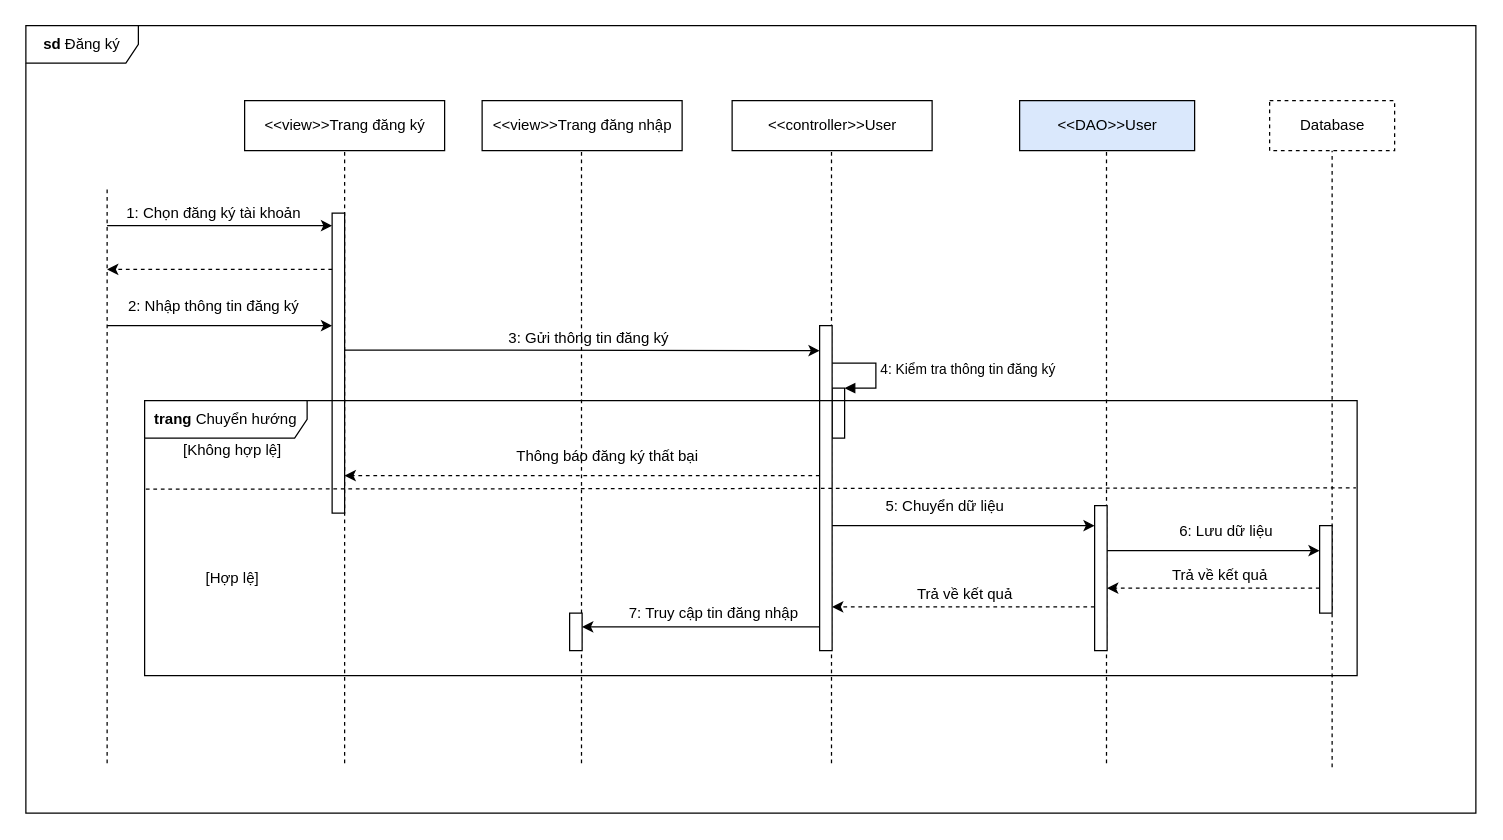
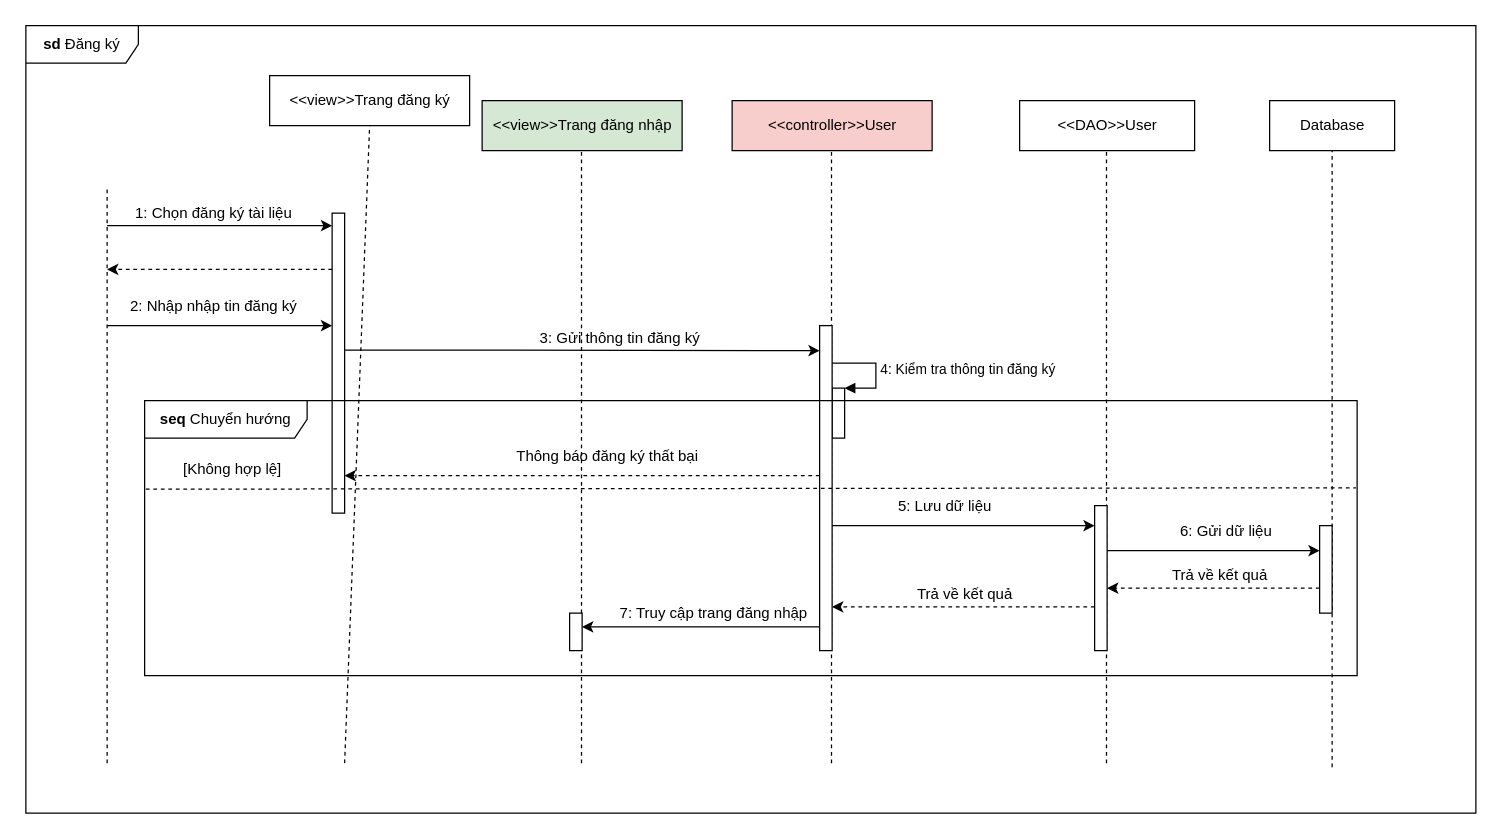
(344, 126) -> (369, 101)
(582, 126) -> (582, 126)
(832, 126) -> (832, 126)
(1107, 126) -> (1107, 126)
(1332, 126) -> (1332, 126)
(214, 213) -> (214, 213)
(214, 307) -> (214, 307)
(588, 338) -> (619, 338)
(226, 419) -> (226, 419)
(232, 451) -> (232, 469)
(945, 507) -> (945, 507)
(1226, 532) -> (1226, 532)
(232, 578) -> none
(714, 613) -> (714, 613)
